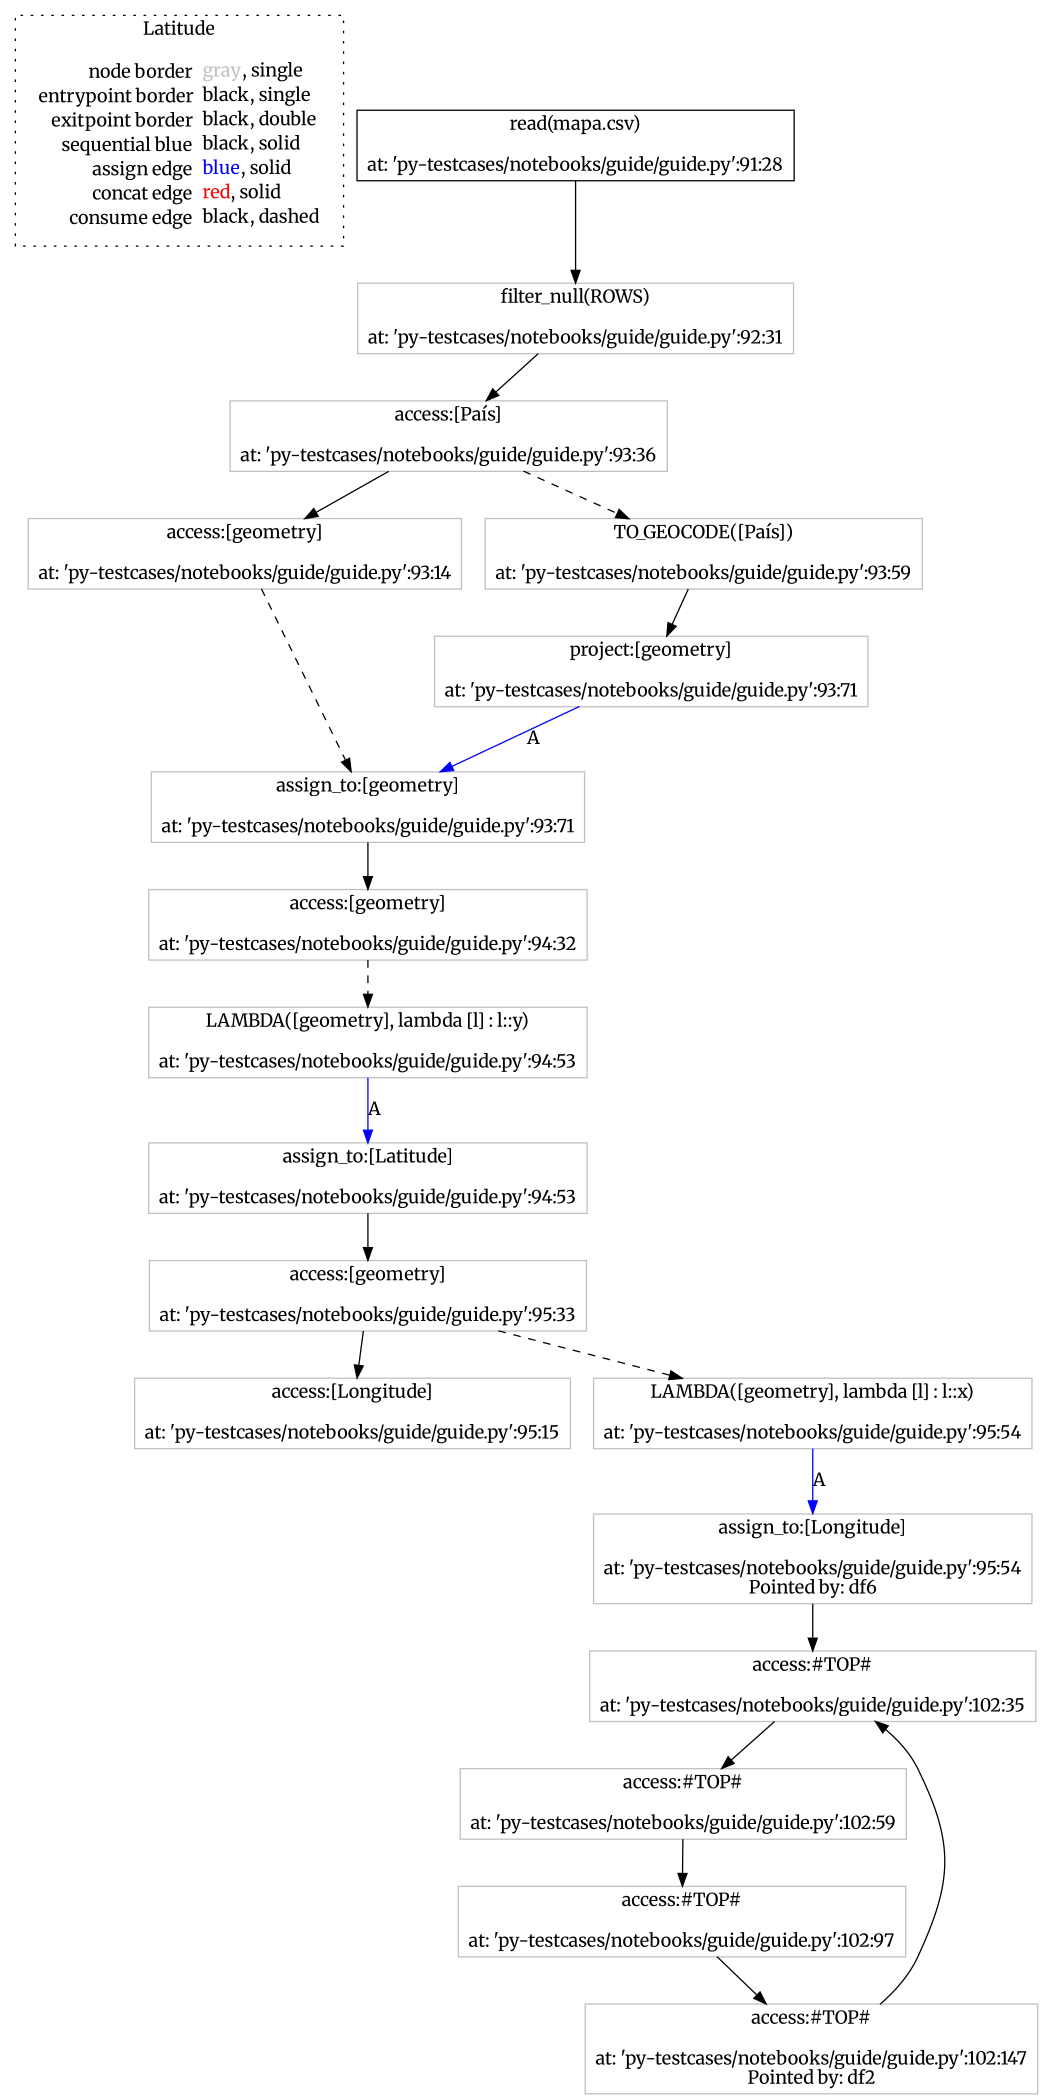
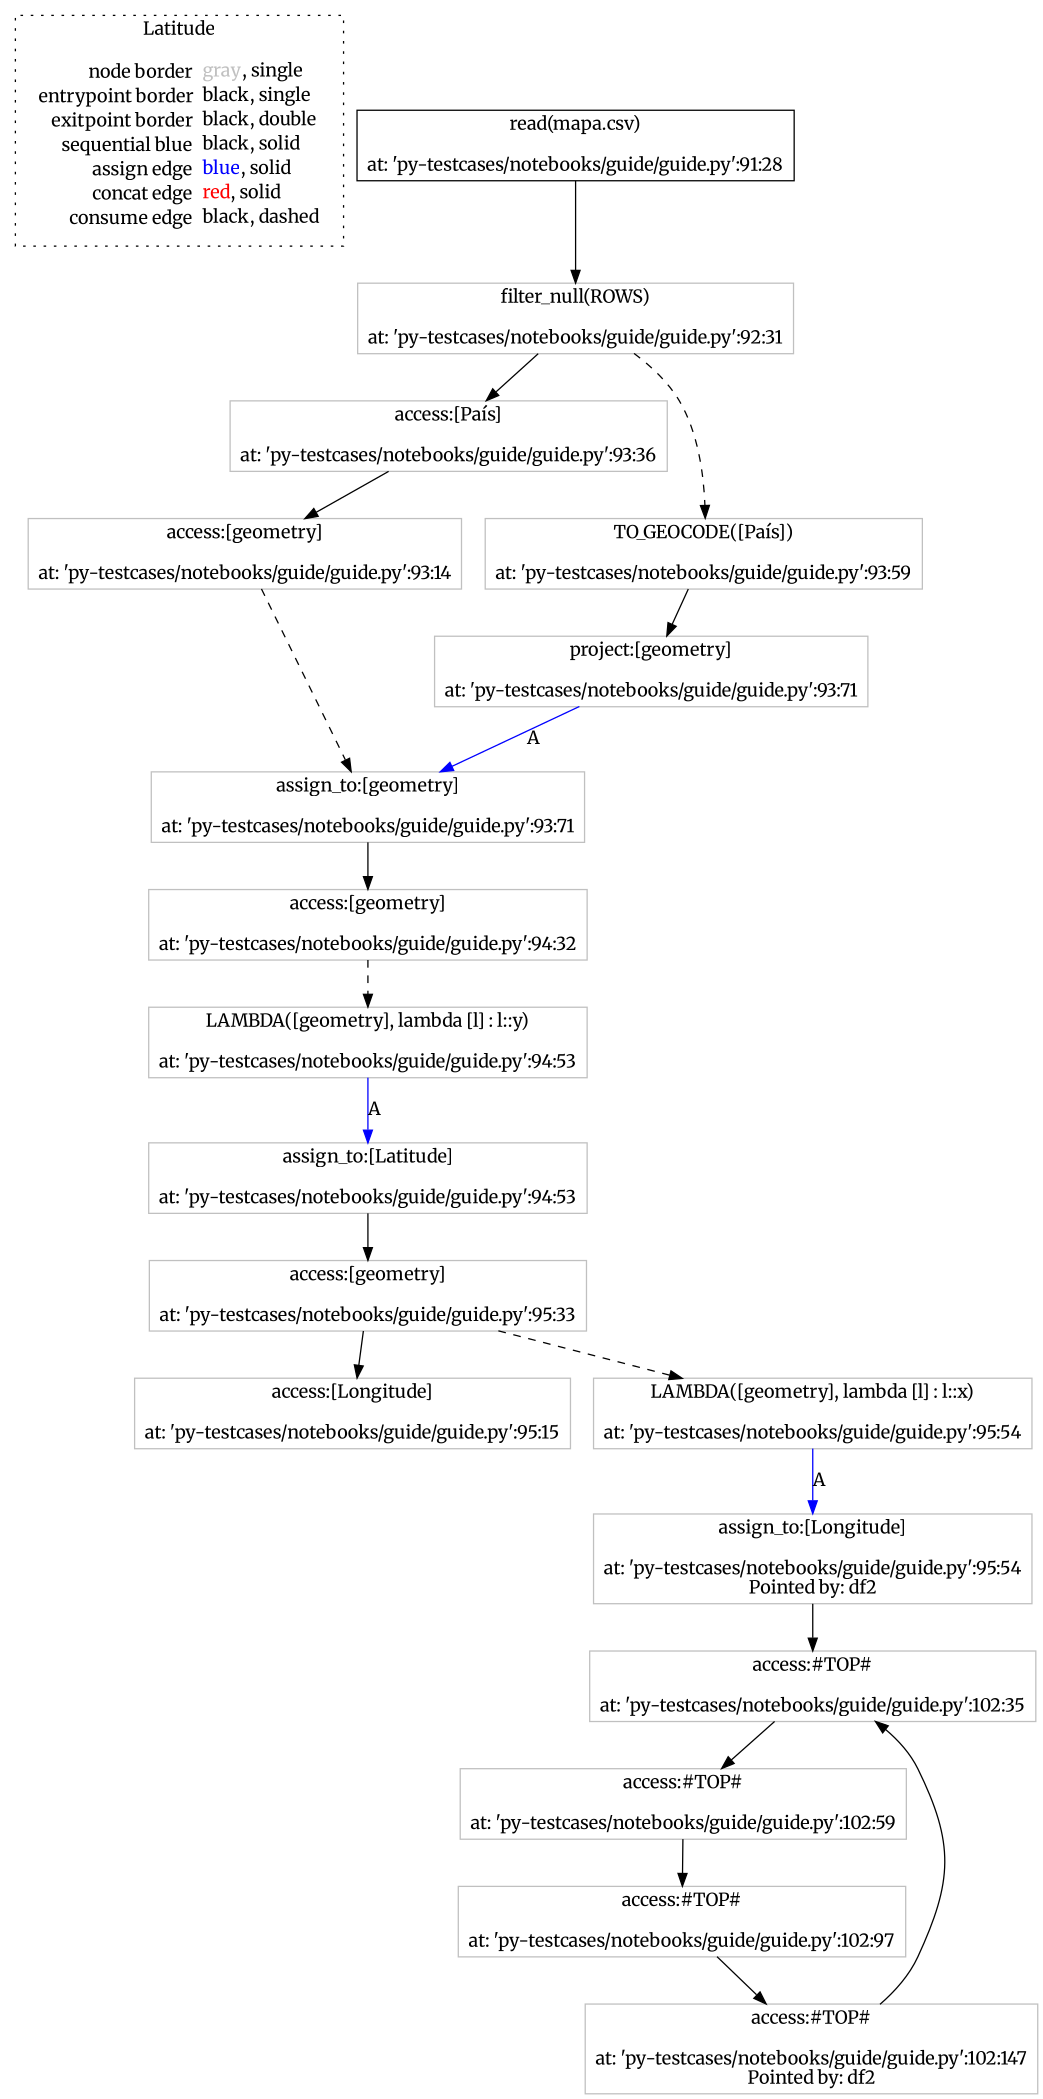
(570, 492) -> (689, 420)
(813, 1588) -> (813, 1588)
